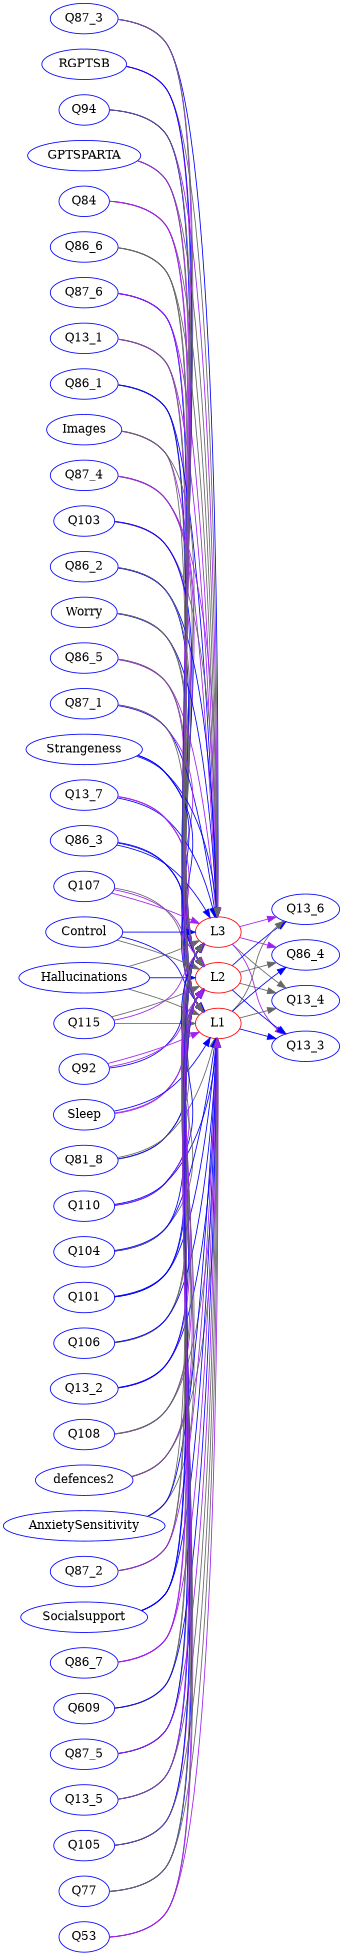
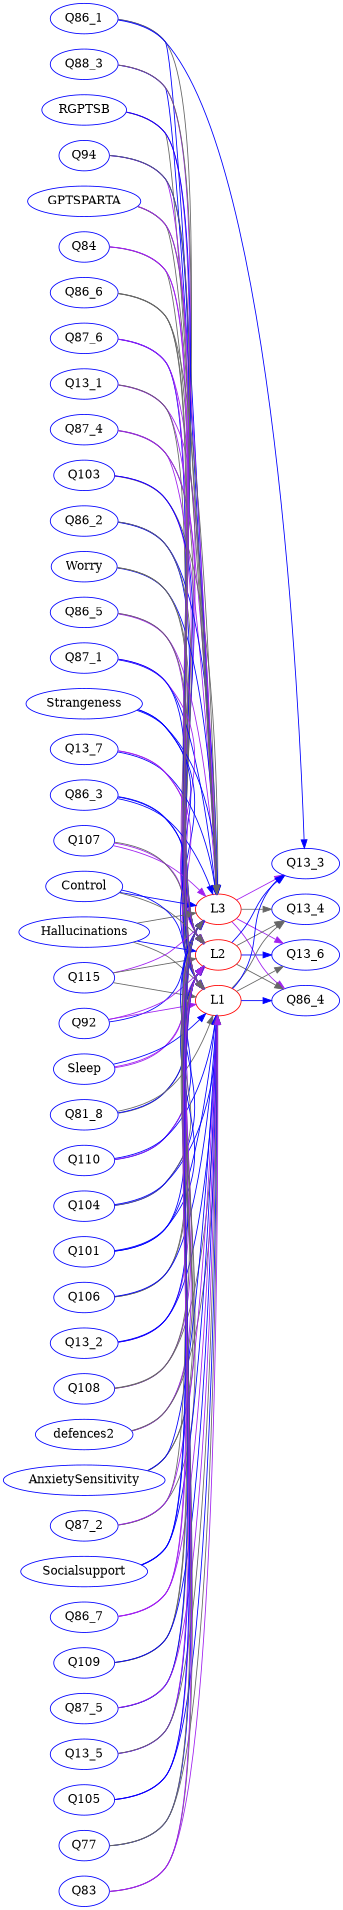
(84, 19) -> (84, 64)
(84, 430) -> none
(186, 679) -> (269, 406)
(185, 839) -> (186, 804)
(210, 1465) -> (209, 1431)
(84, 1709) -> (84, 1663)
(84, 1937) -> (84, 1891)
